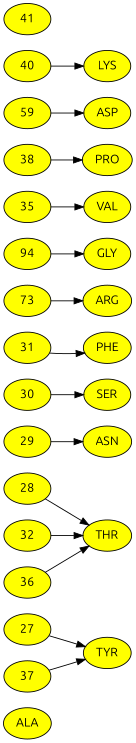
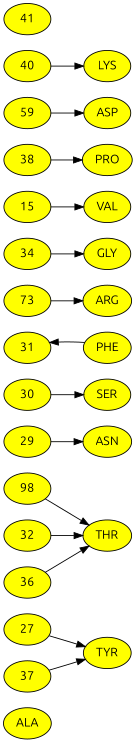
(27, 207) -> (27, 207)
(27, 254) -> (27, 254)
(63, 354) -> (72, 342)
(27, 489) -> (27, 489)
